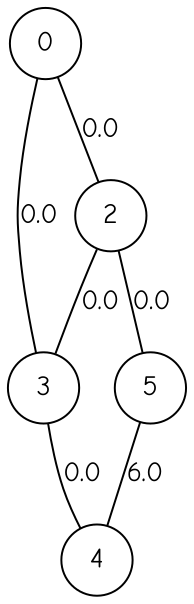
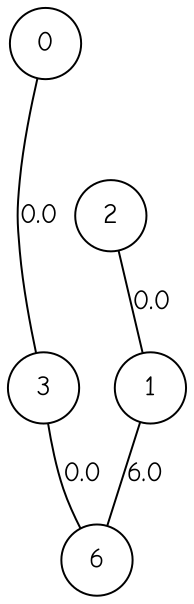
(78, 130) -> none
(75, 301) -> none
(150, 388) -> (150, 388)
(97, 560) -> (97, 560)
